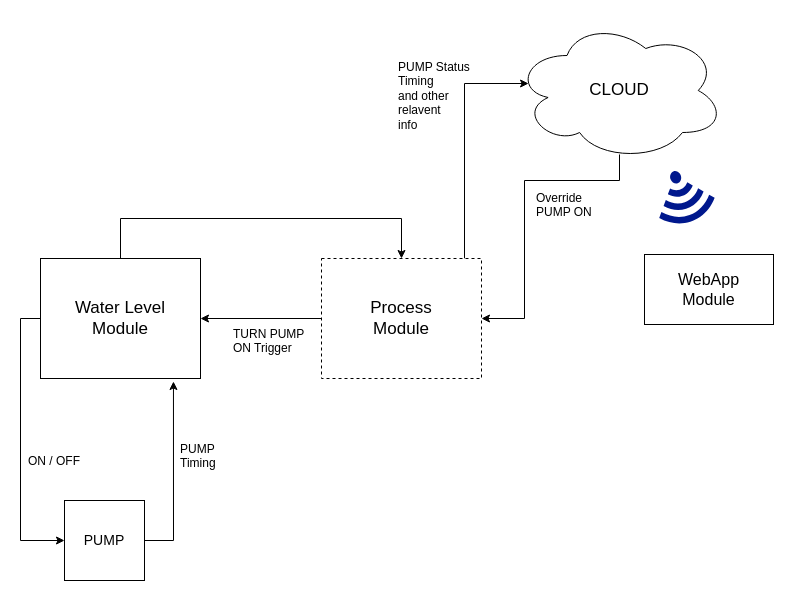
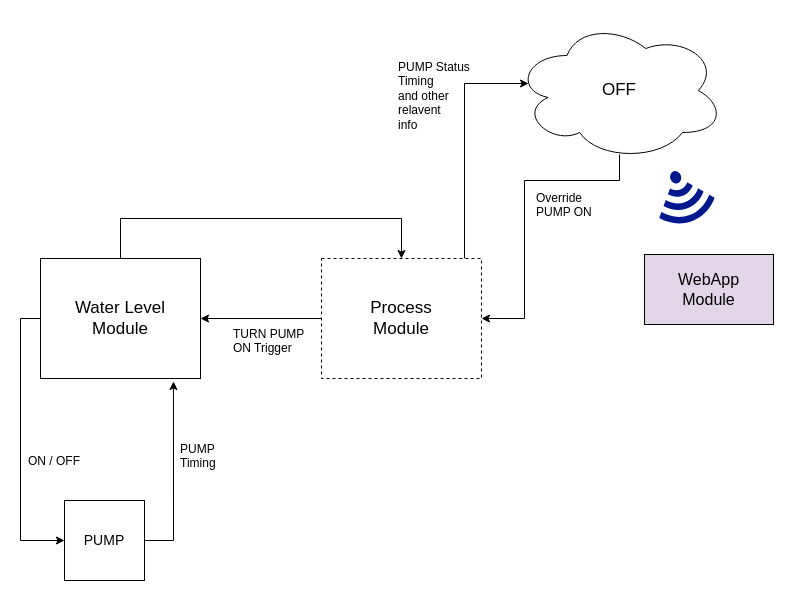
(620, 91) -> (620, 91)
(709, 290) -> (709, 290)
